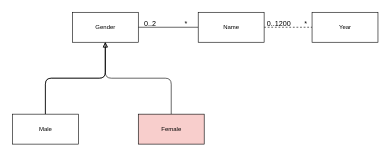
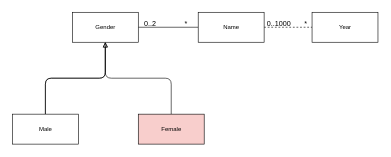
(279, 24) -> (279, 24)
